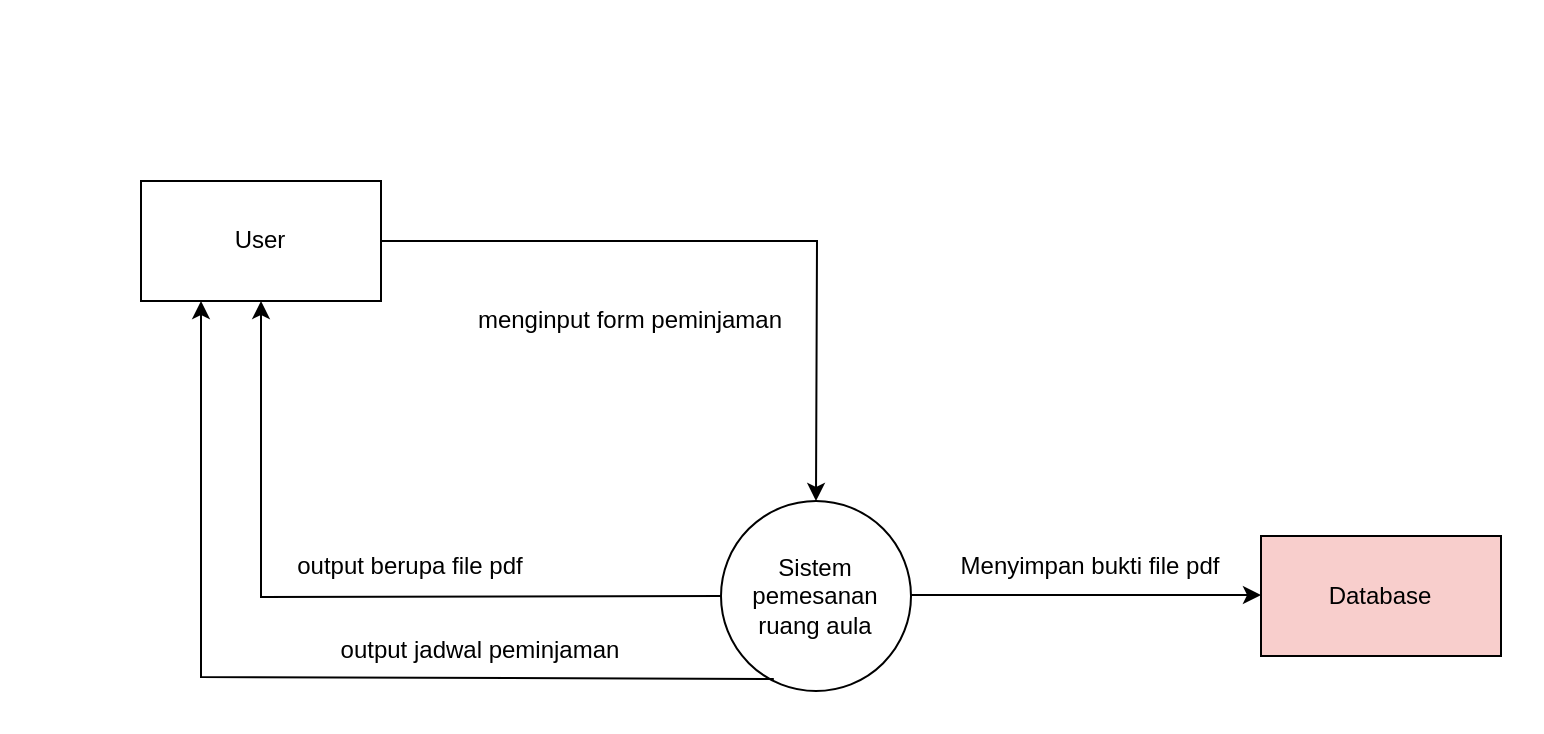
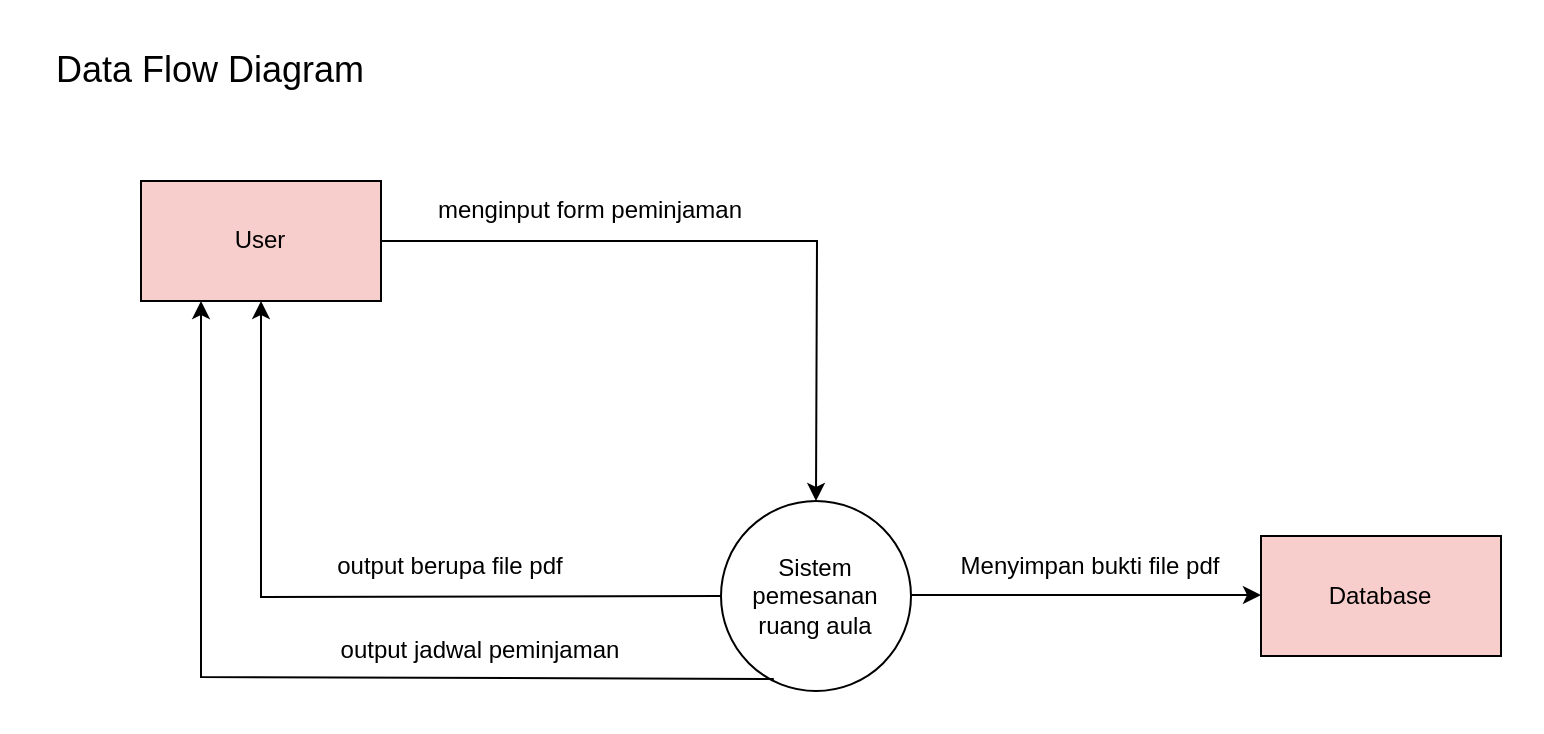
none -> (211, 71)
(261, 241) -> (261, 241)
(631, 321) -> (591, 211)
(411, 566) -> (451, 566)
